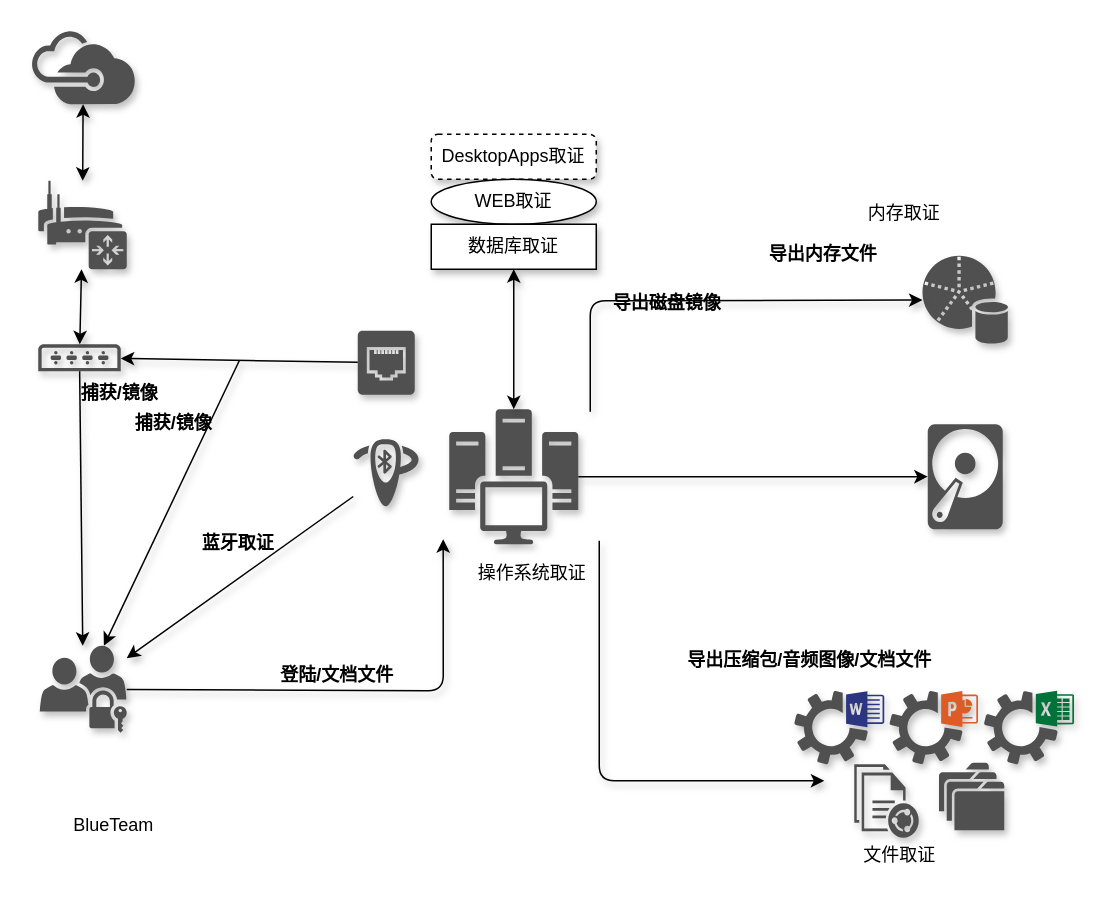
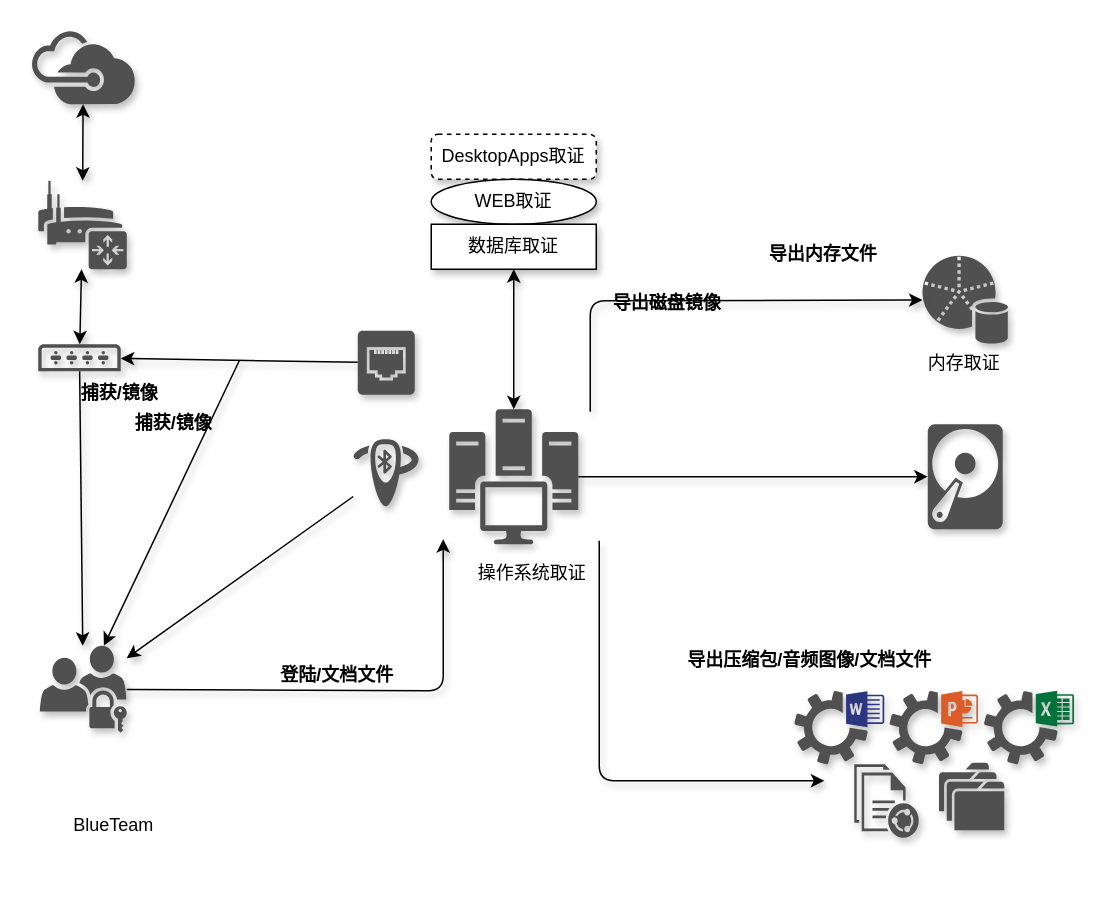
(903, 214) -> (963, 364)
(238, 544) -> none
(899, 856) -> none
